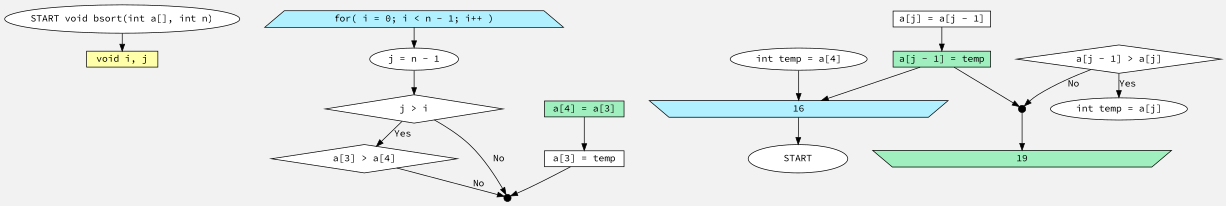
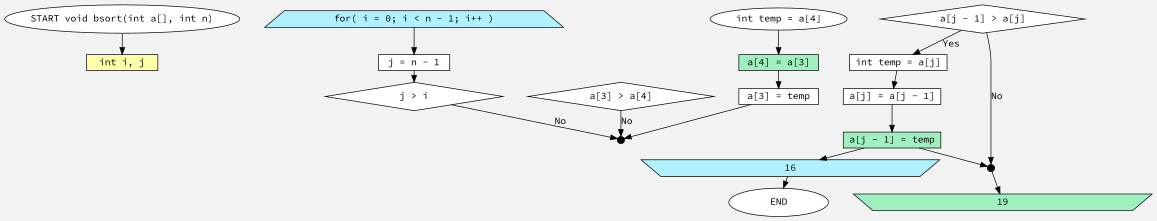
(122, 59) -> (122, 63)
(414, 59) -> (414, 63)
none -> (896, 76)
(799, 82) -> (779, 39)
(1119, 109) -> (898, 63)
(392, 131) -> none
(798, 159) -> (779, 202)
